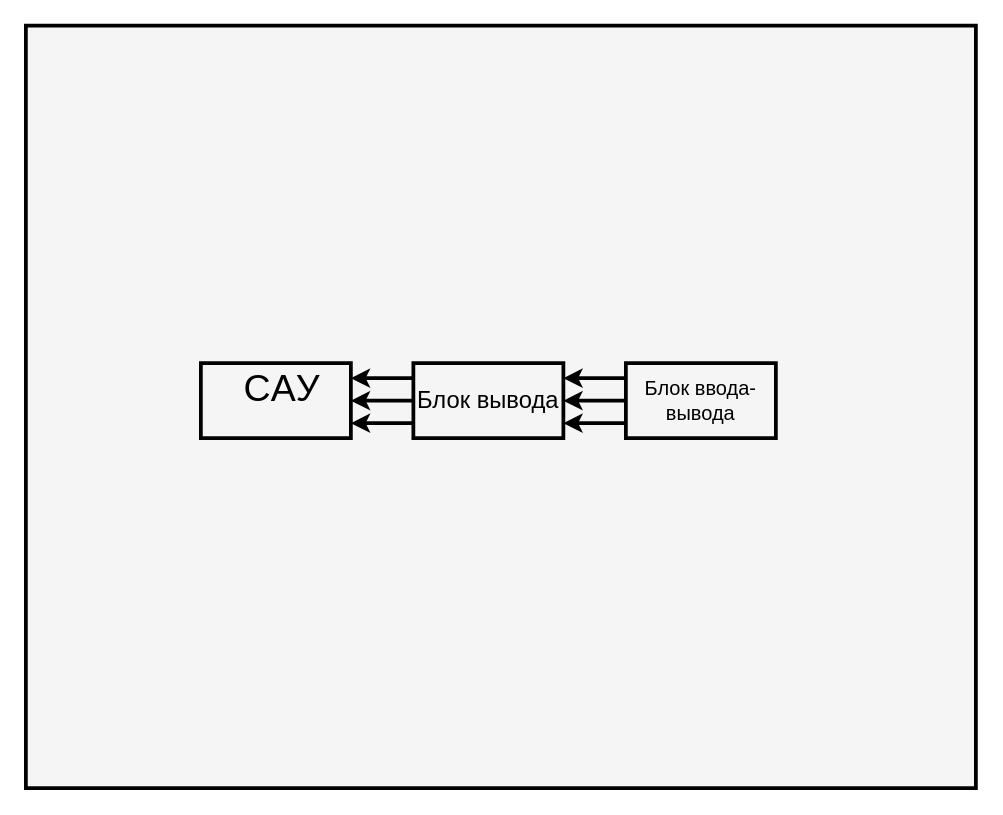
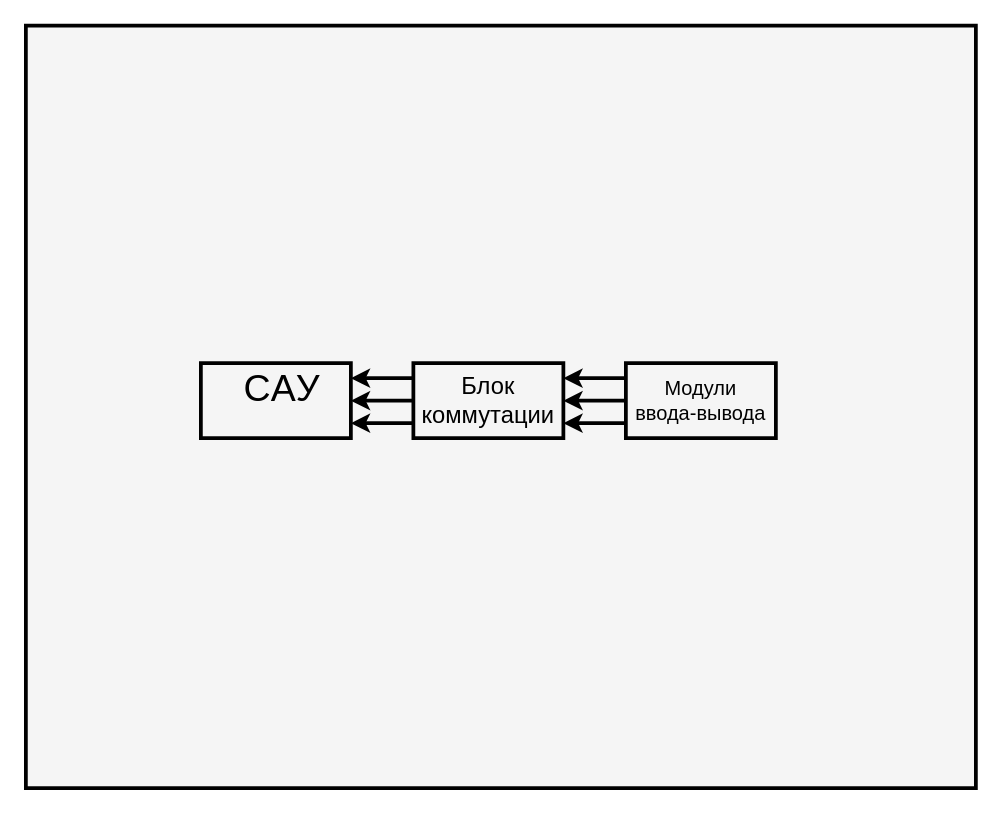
(488, 401) -> (488, 401)
(701, 401) -> (701, 401)
